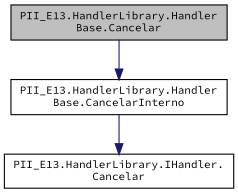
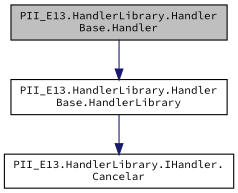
(119, 22) -> (119, 22)
(119, 97) -> (119, 97)
